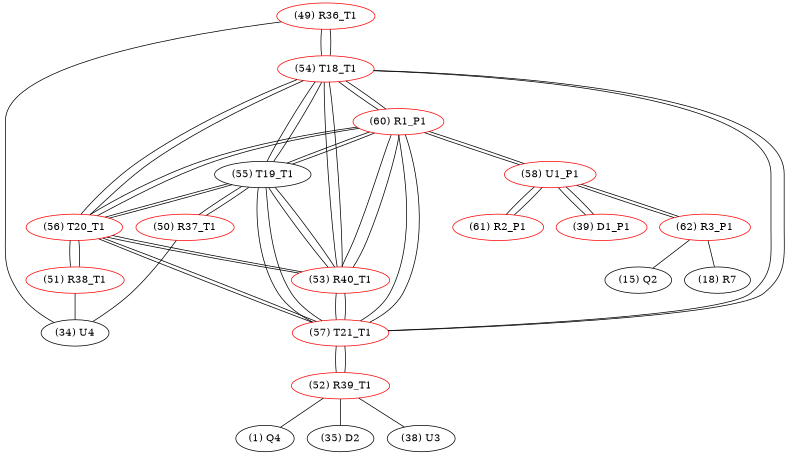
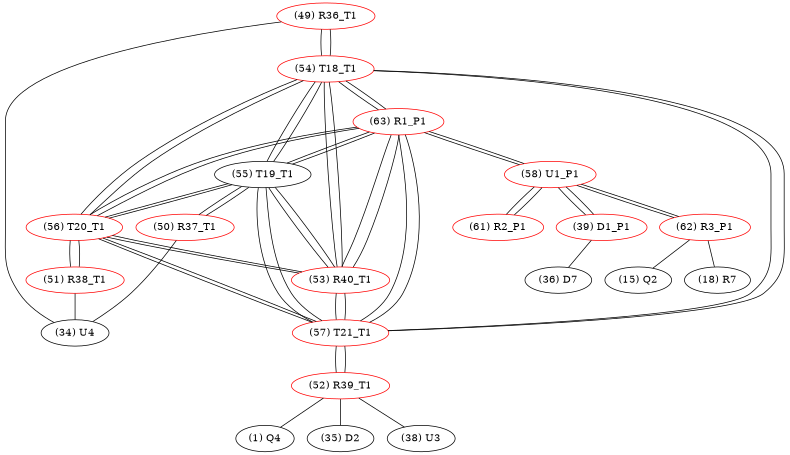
(398, 122) -> (398, 122)
none -> (558, 280)
